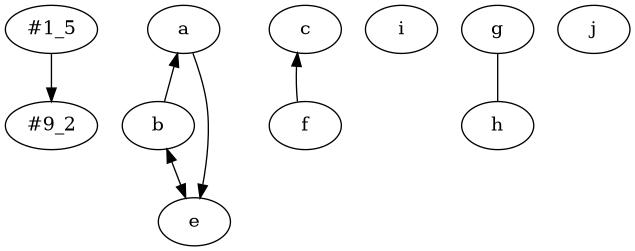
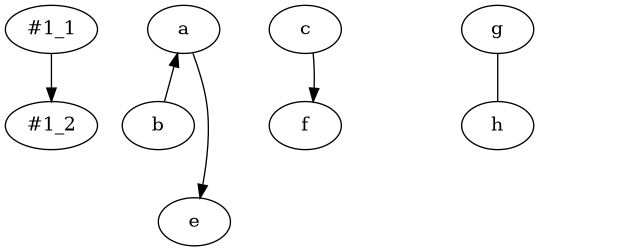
(51, 29) -> (51, 29)
(402, 29) -> none
(594, 29) -> none
(296, 84) -> (314, 71)
(51, 126) -> (51, 126)
(176, 173) -> none
